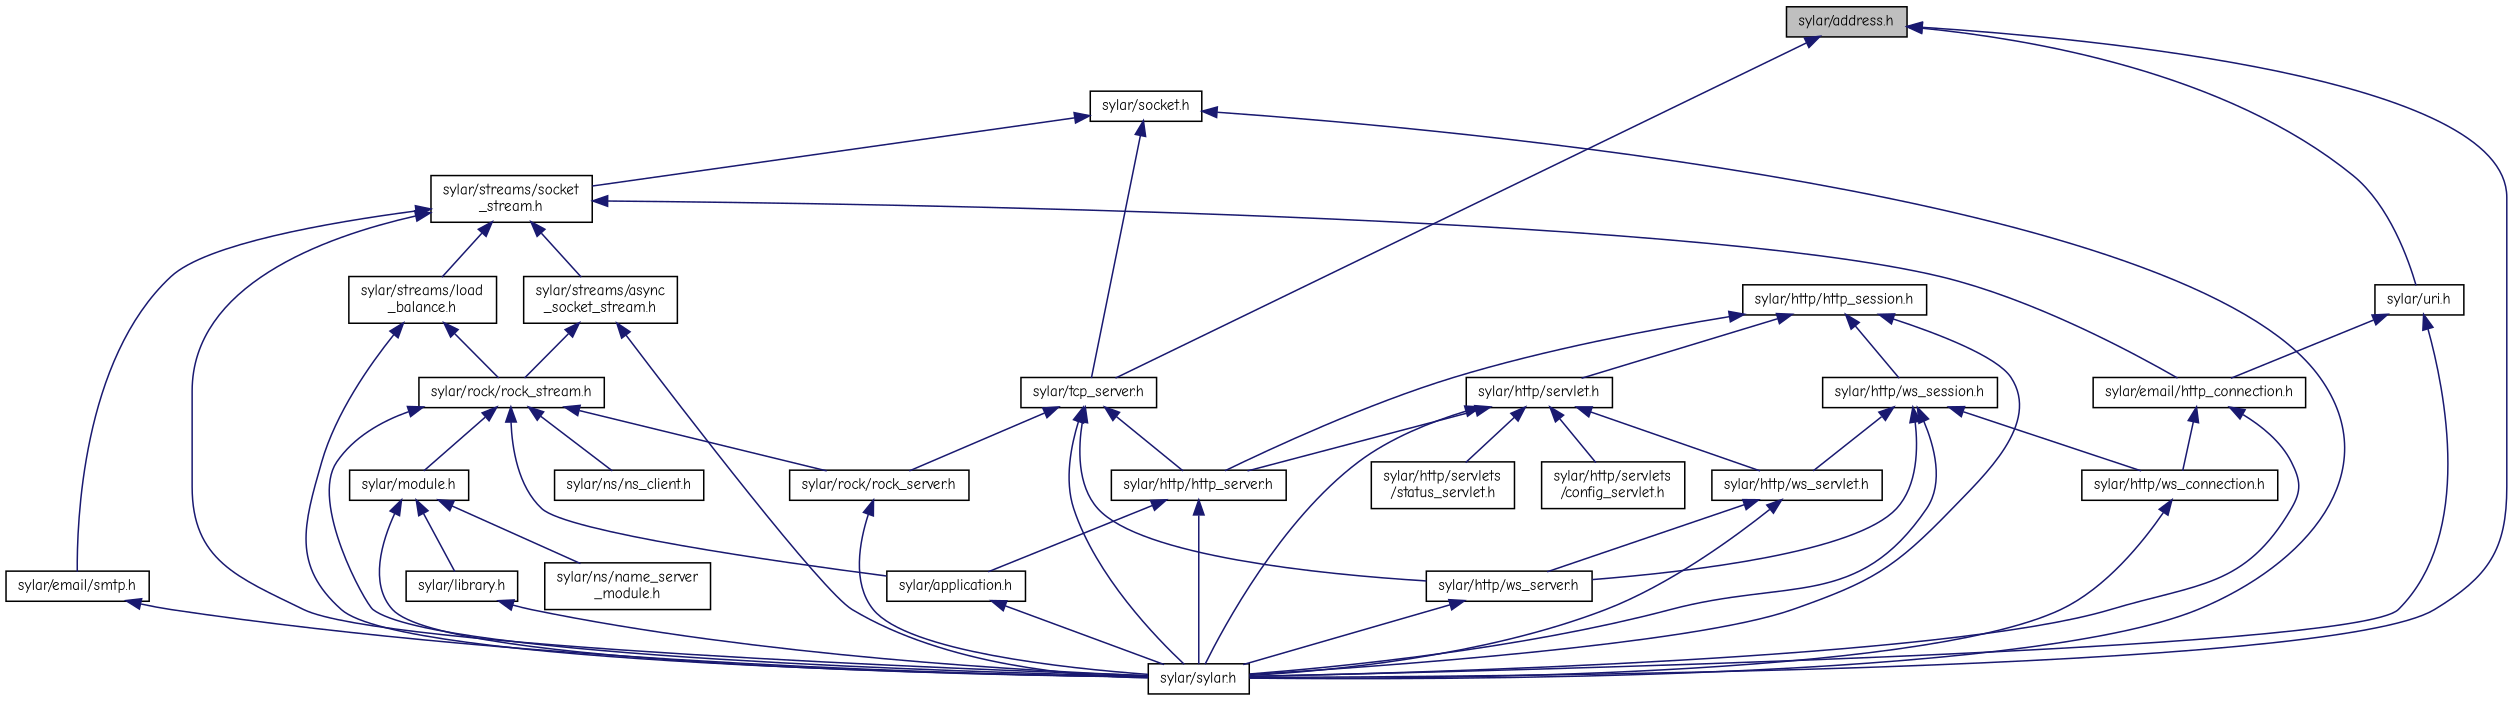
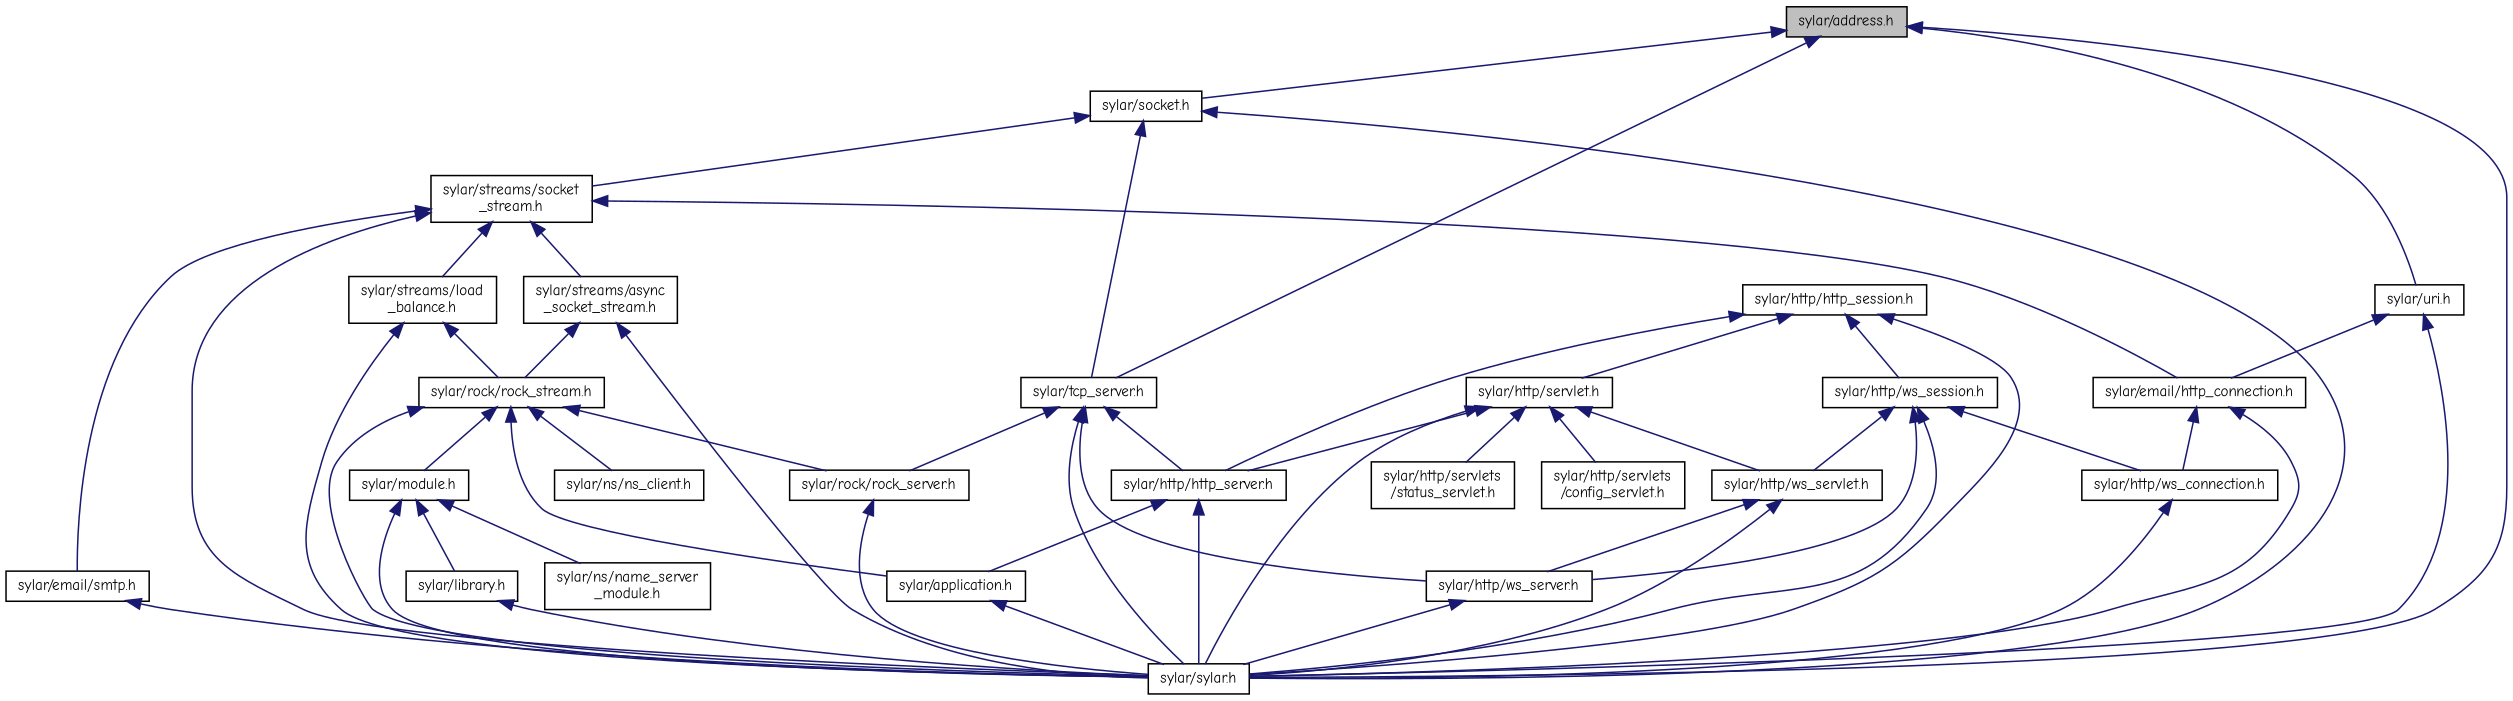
none -> (1487, 65)
